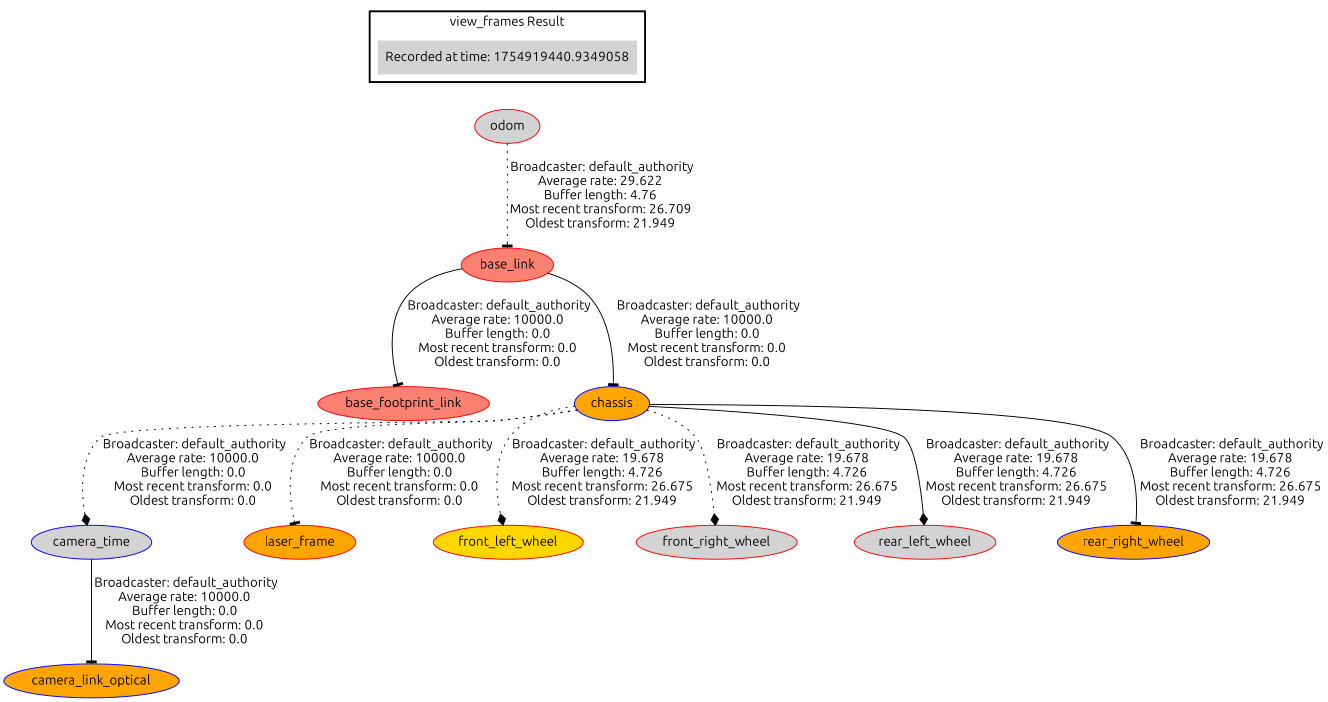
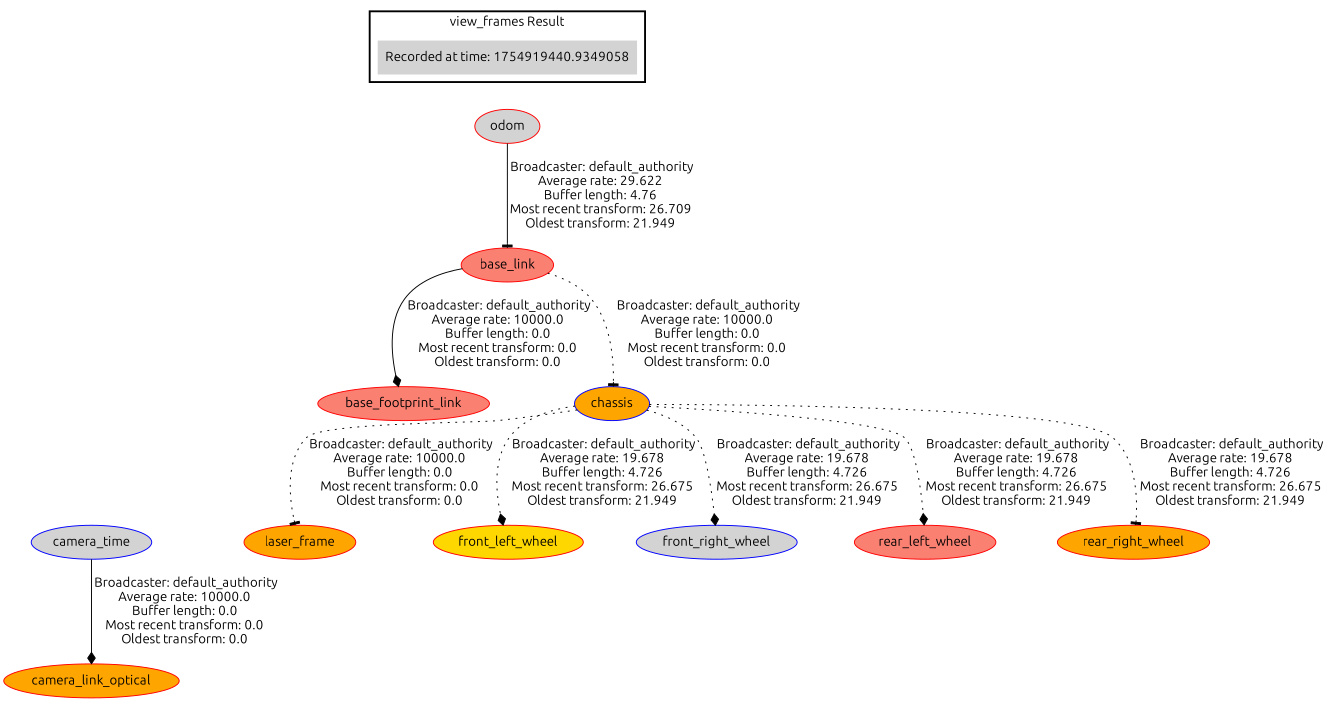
(507, 193) -> (507, 193)
(400, 307) -> (400, 307)
(601, 314) -> (601, 314)
(927, 411) -> (927, 411)
(817, 419) -> (817, 419)
(298, 424) -> none
(717, 542) -> (717, 542)
(925, 542) -> (925, 542)
(1134, 542) -> (1134, 542)
(91, 609) -> (91, 609)
(91, 681) -> (91, 681)
